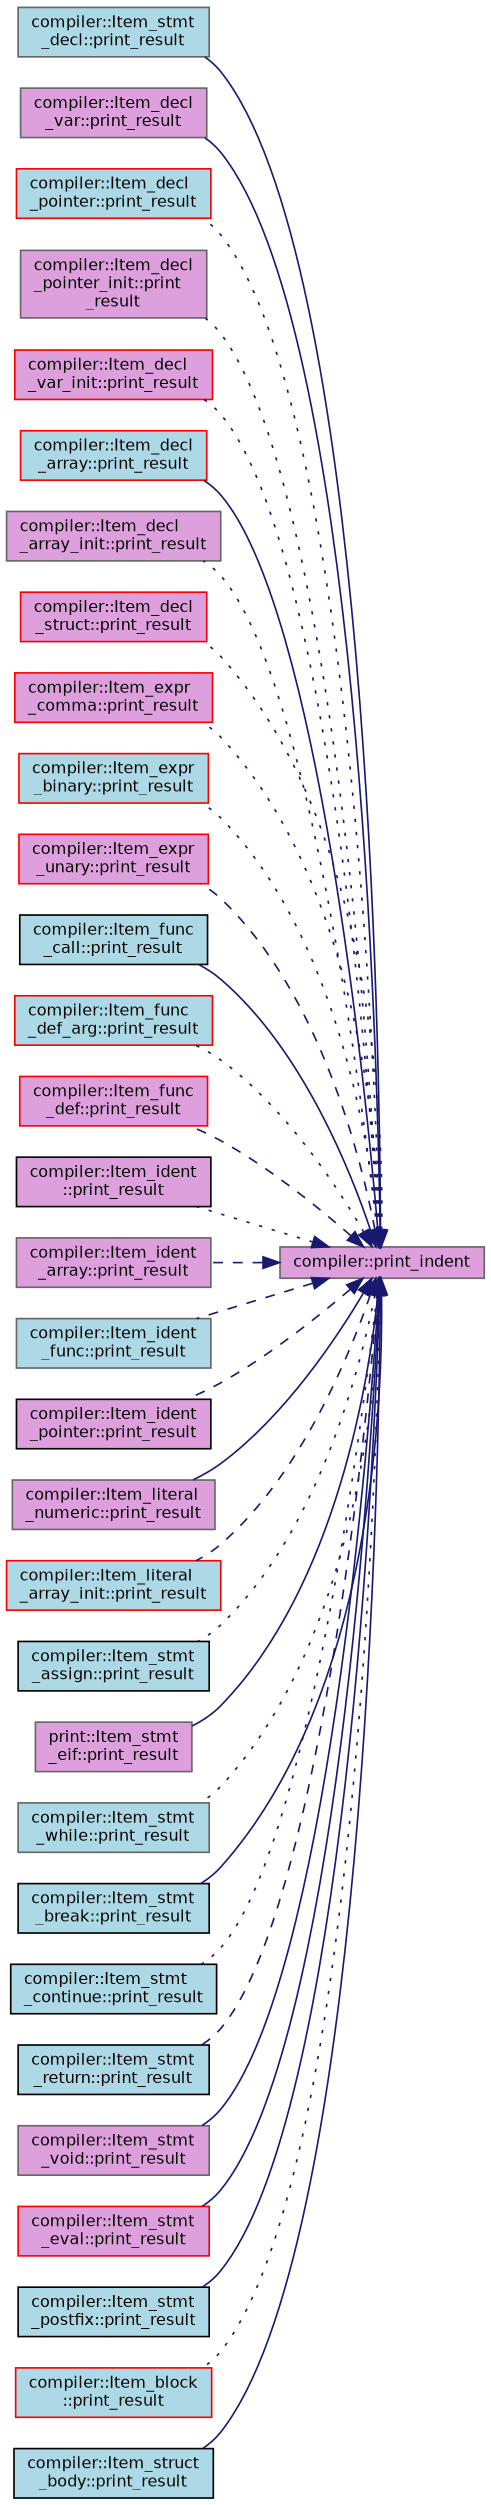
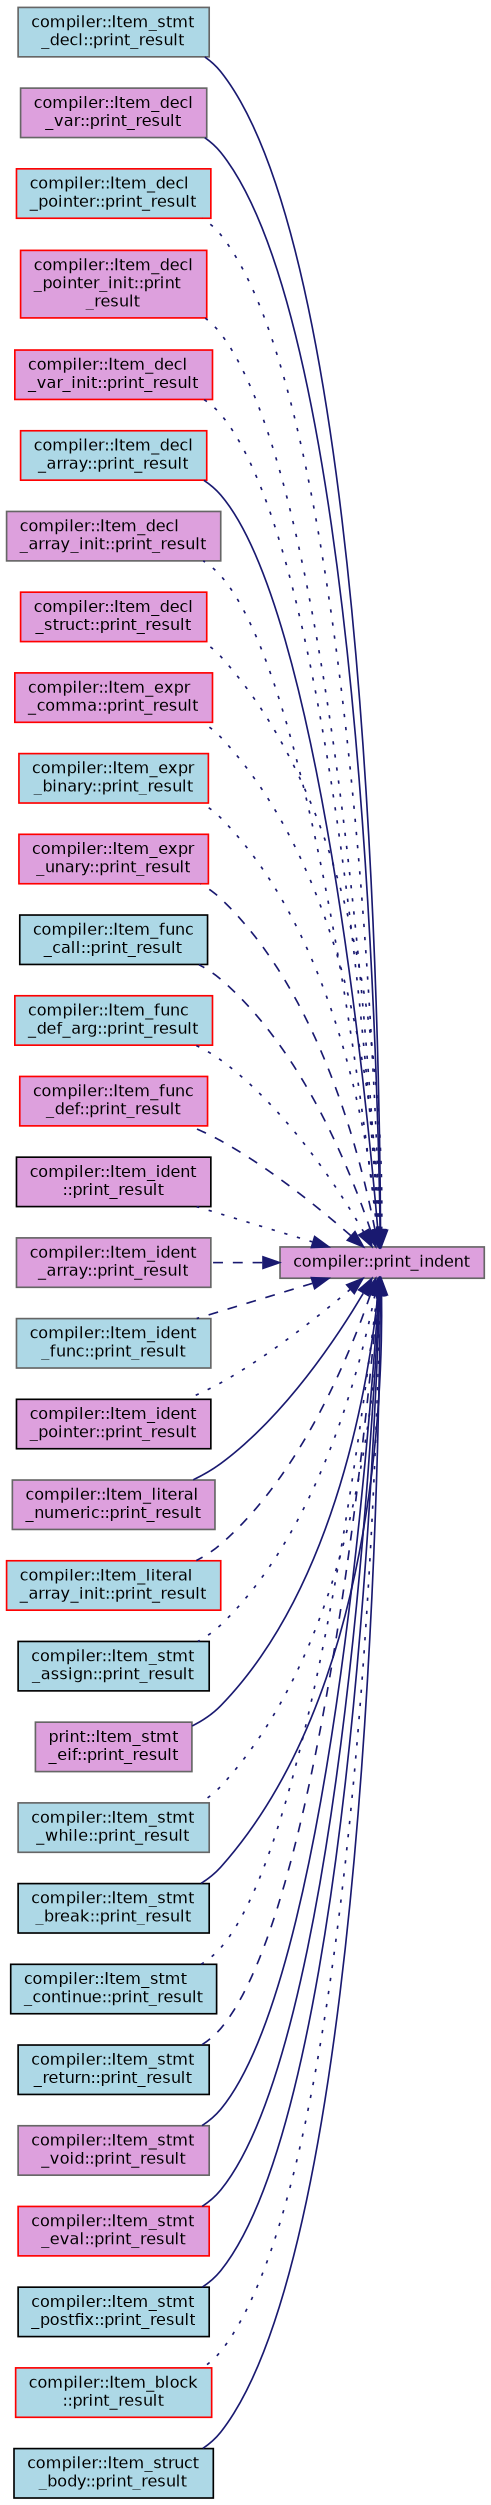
(114, 284) -> (114, 284)
(305, 1084) -> (305, 1084)
(272, 1350) -> (272, 1350)
